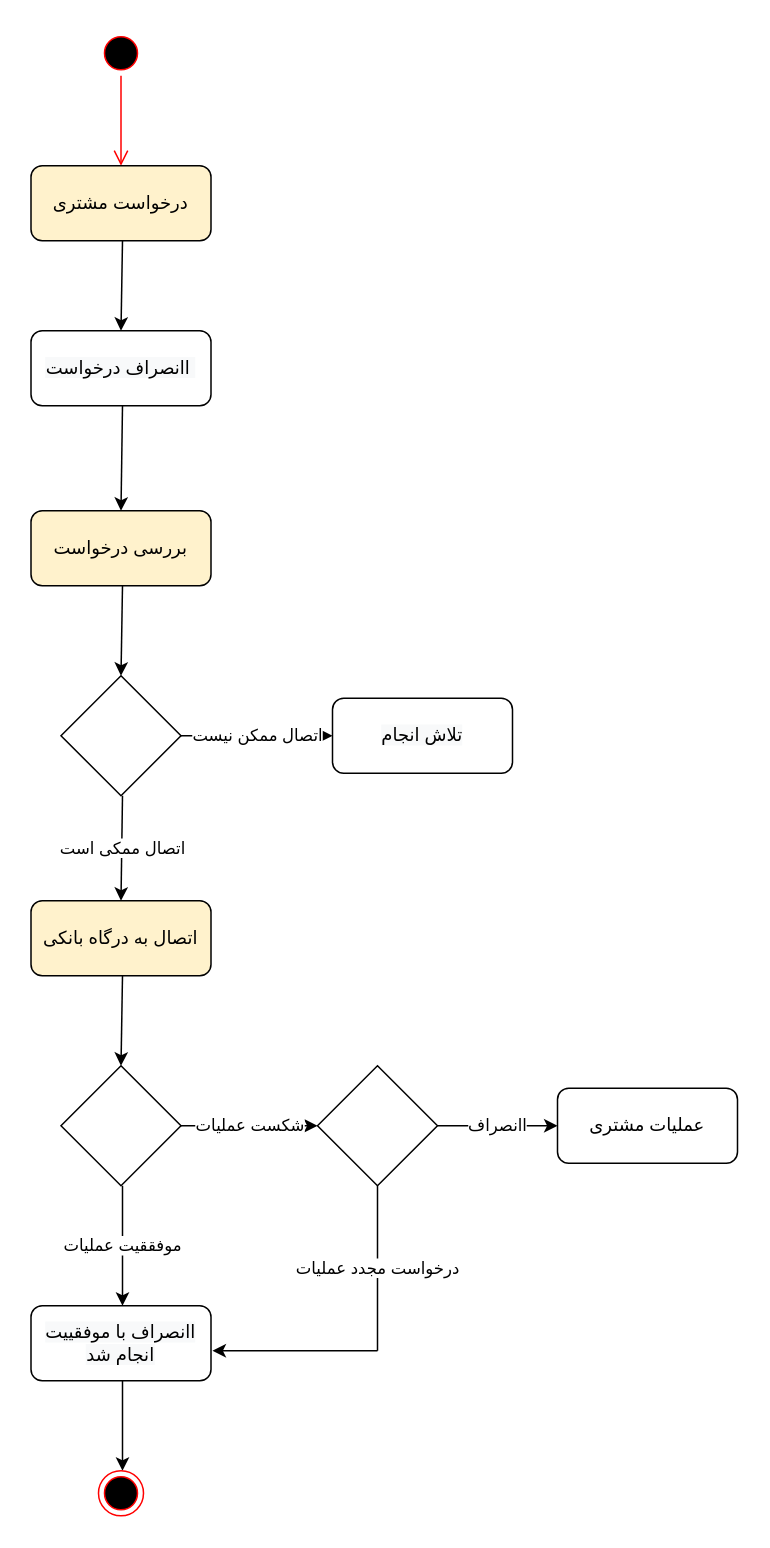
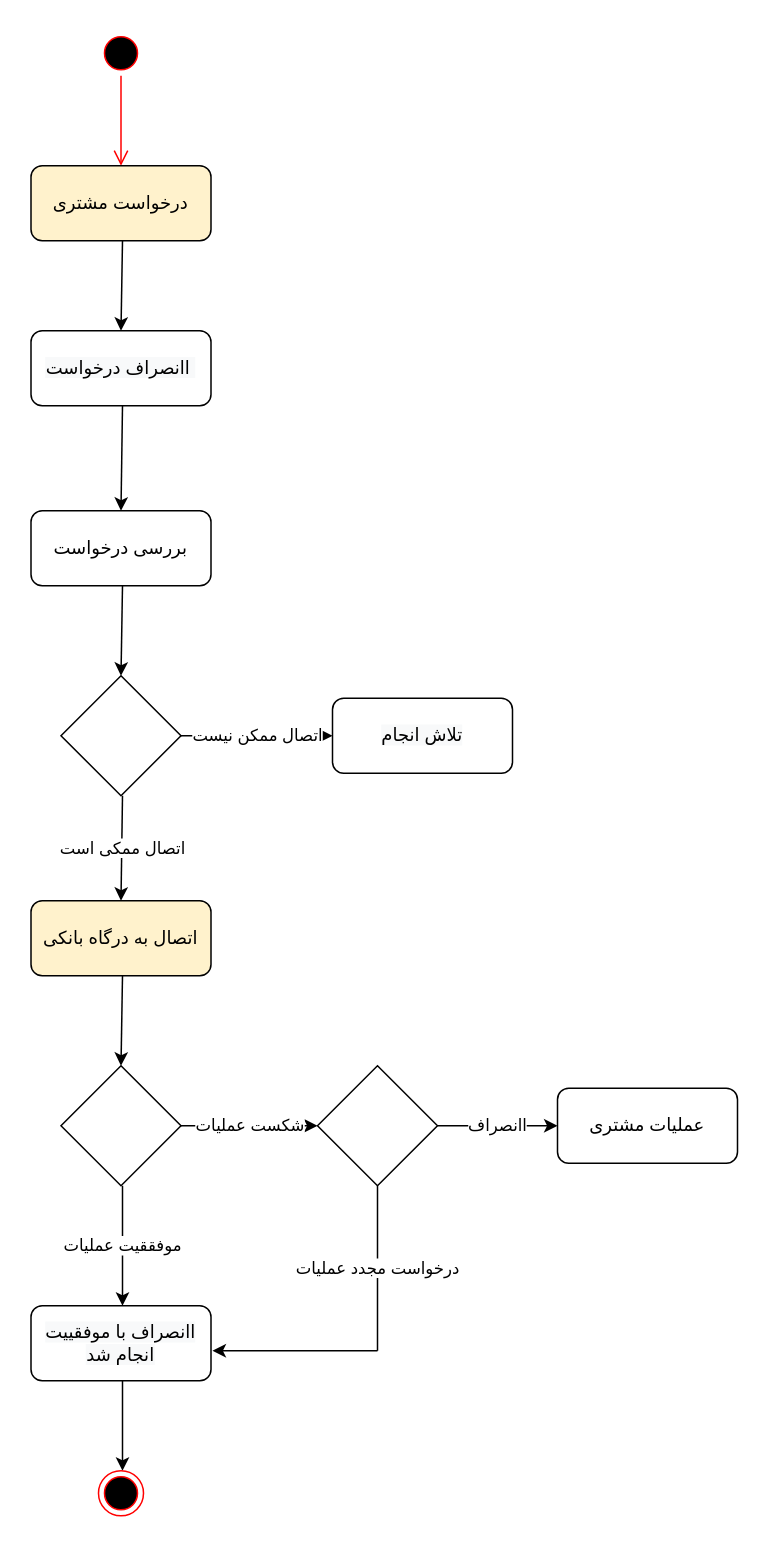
(121, 548) -> (121, 548)
